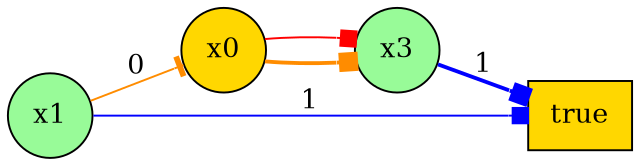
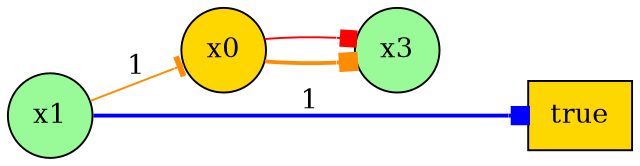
(137, 67) -> (137, 67)
(474, 77) -> none
(301, 116) -> (301, 116)
